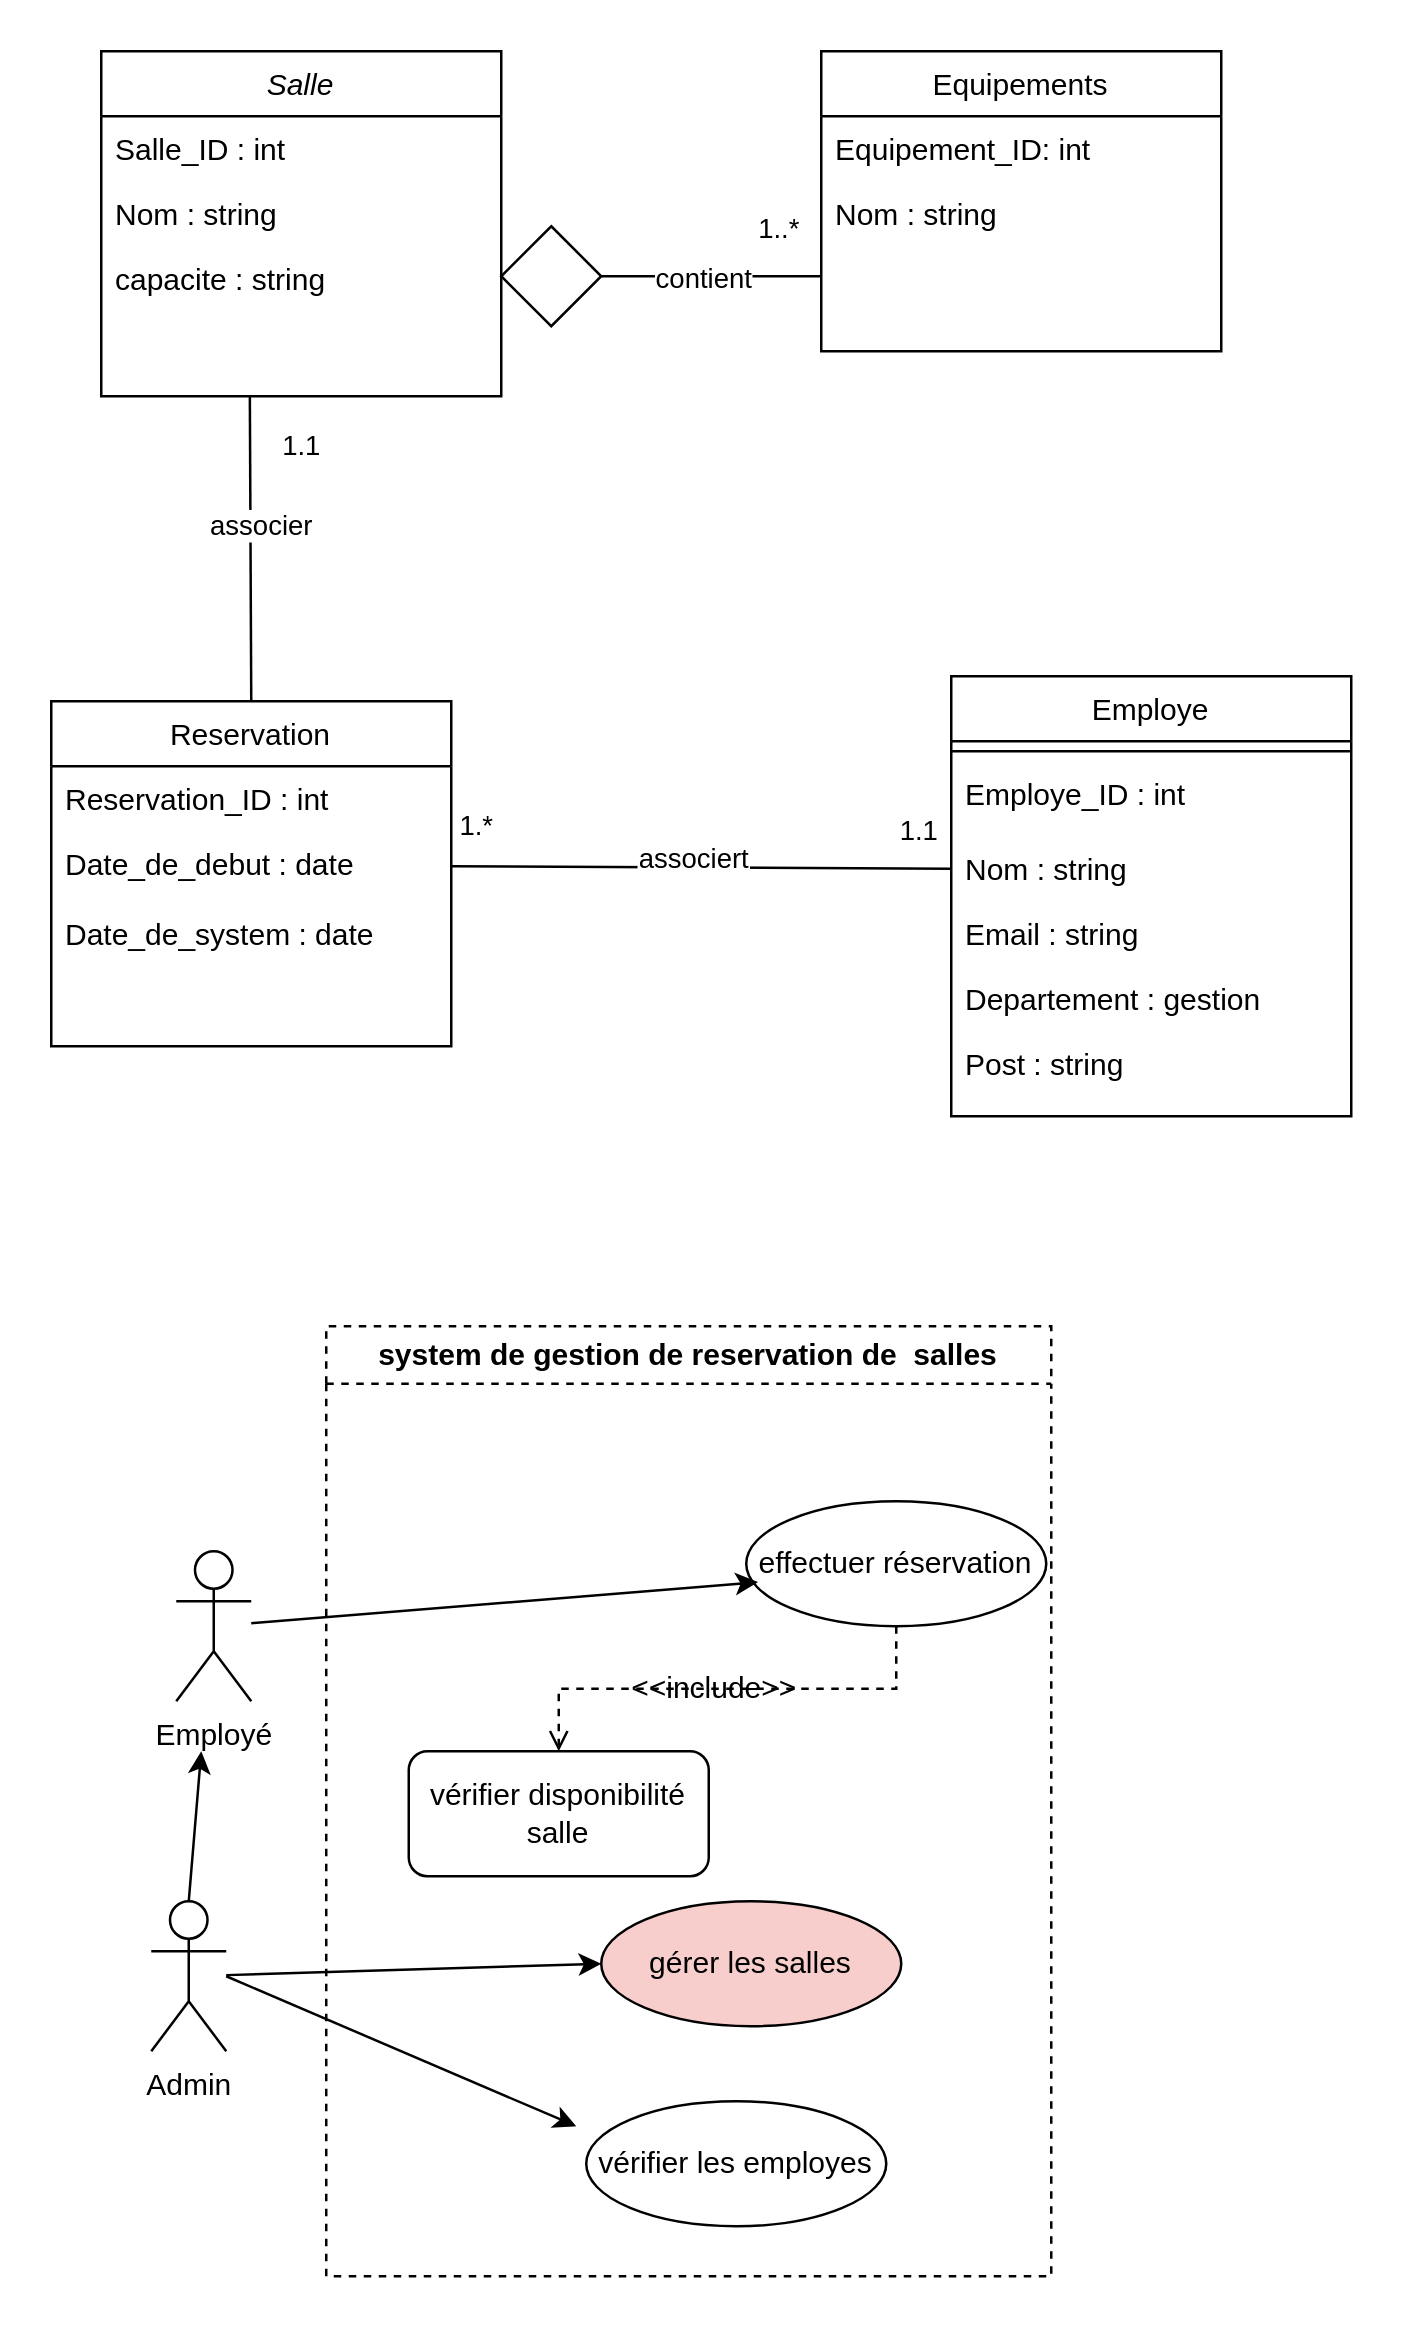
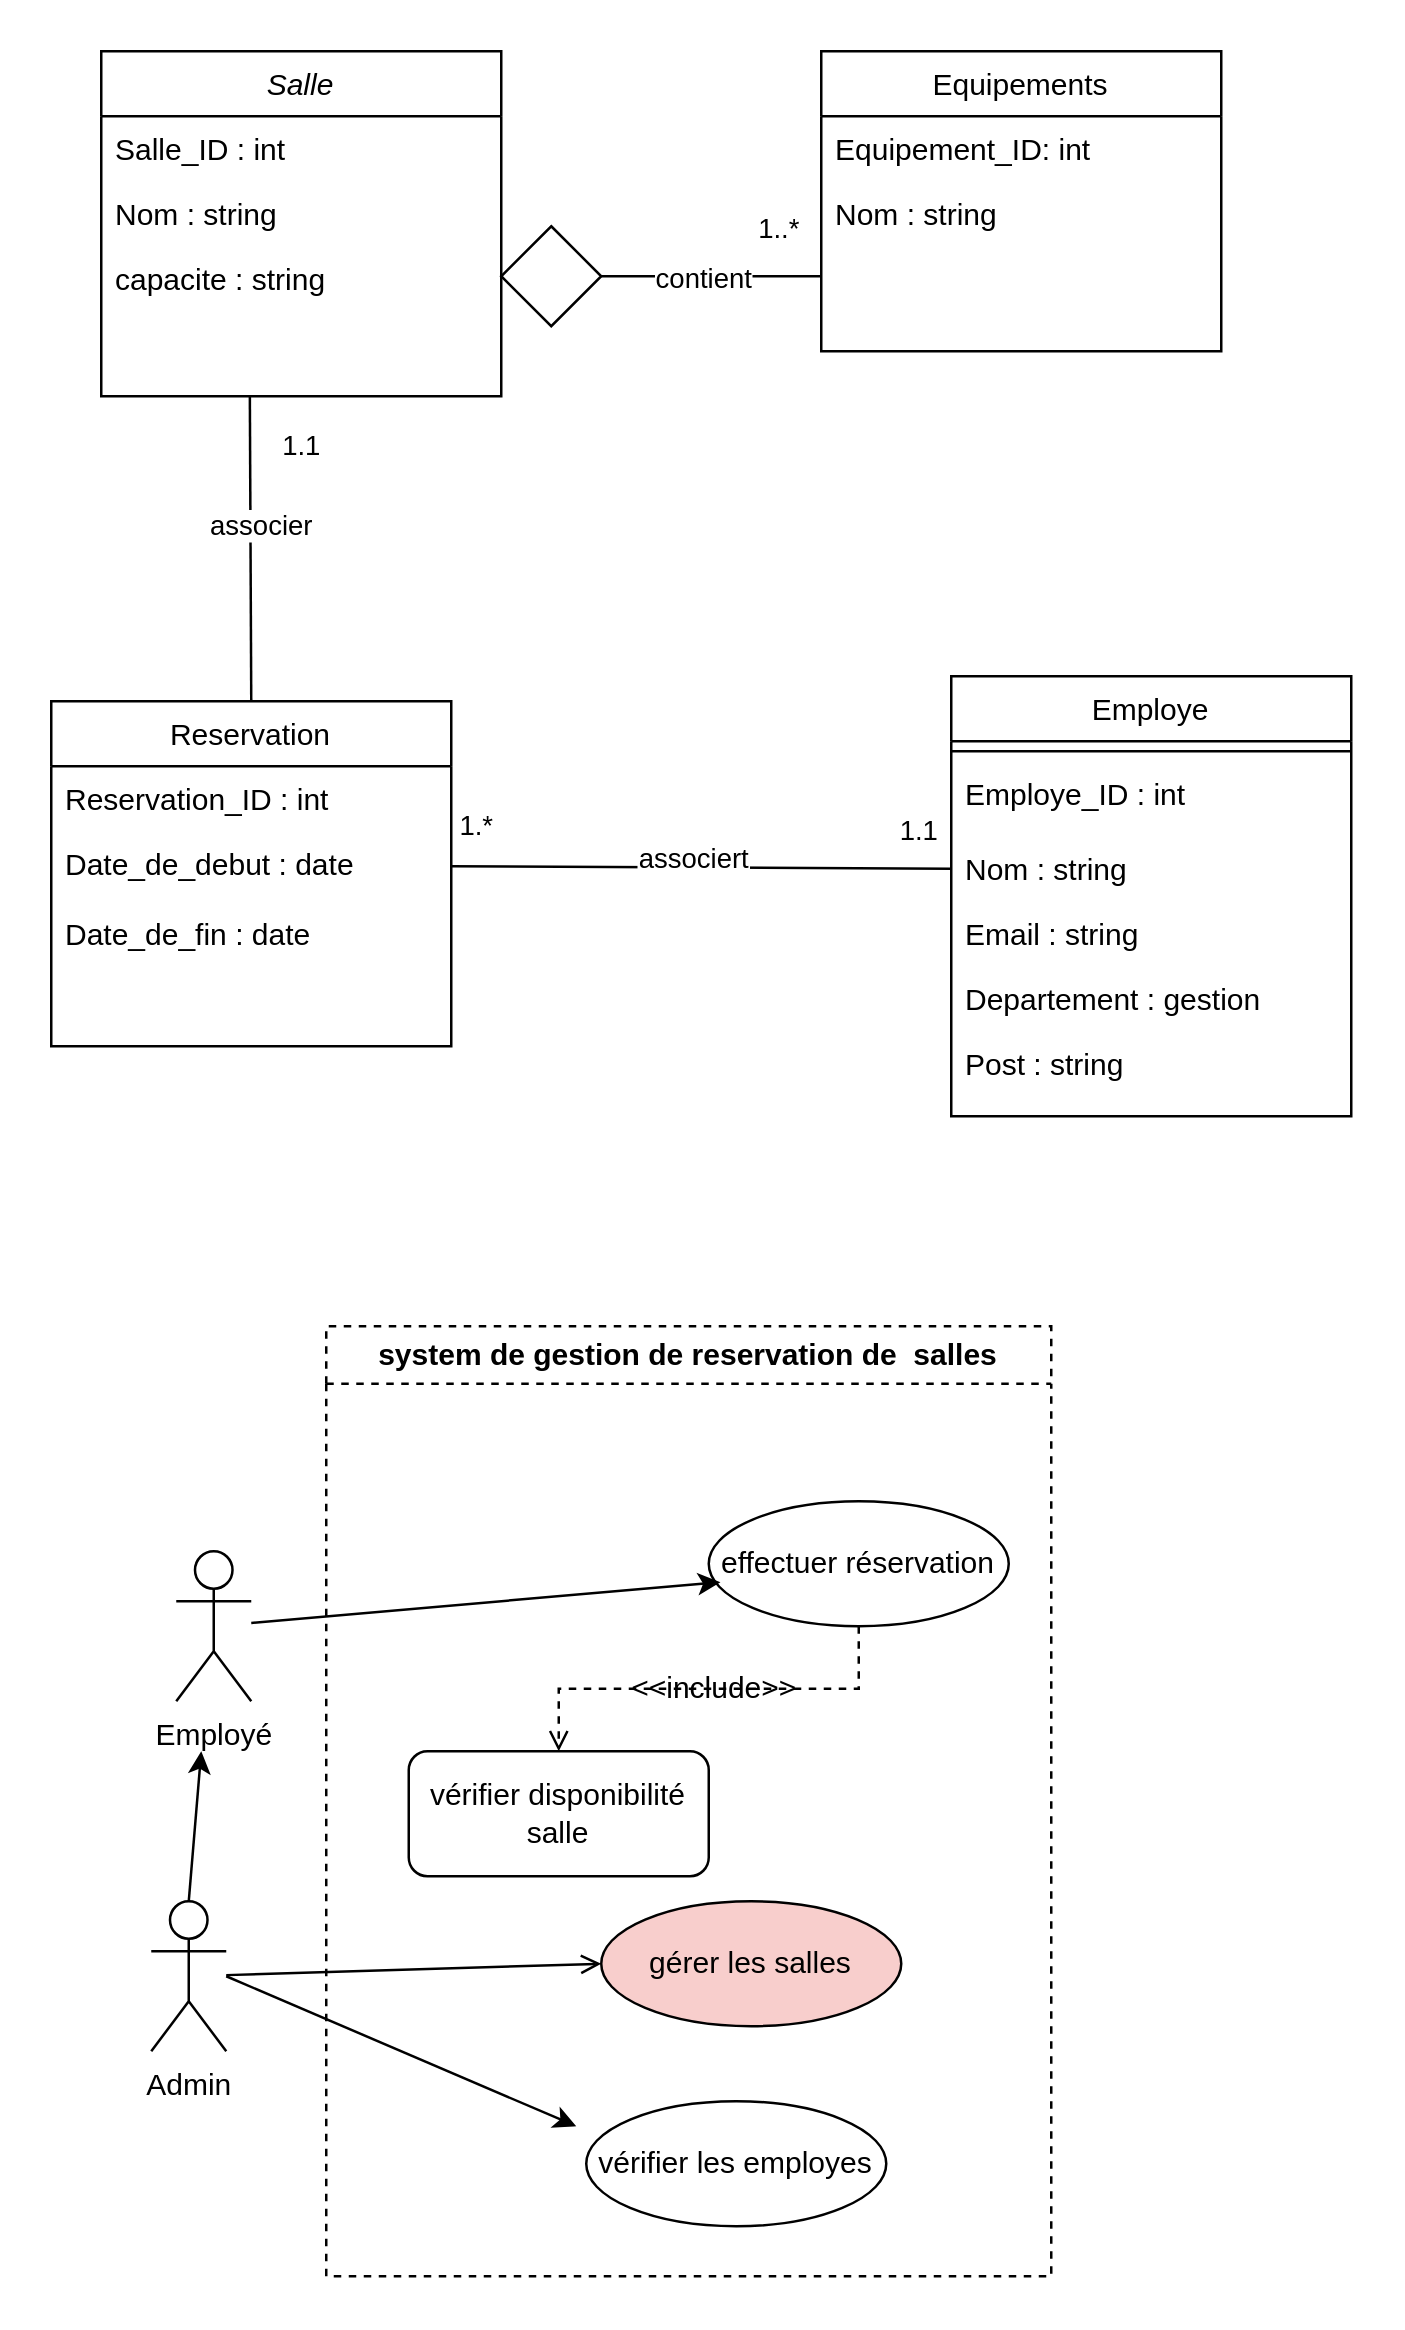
(230, 935) -> (201, 935)
(896, 1564) -> (859, 1564)
(583, 1964) -> (587, 1964)
